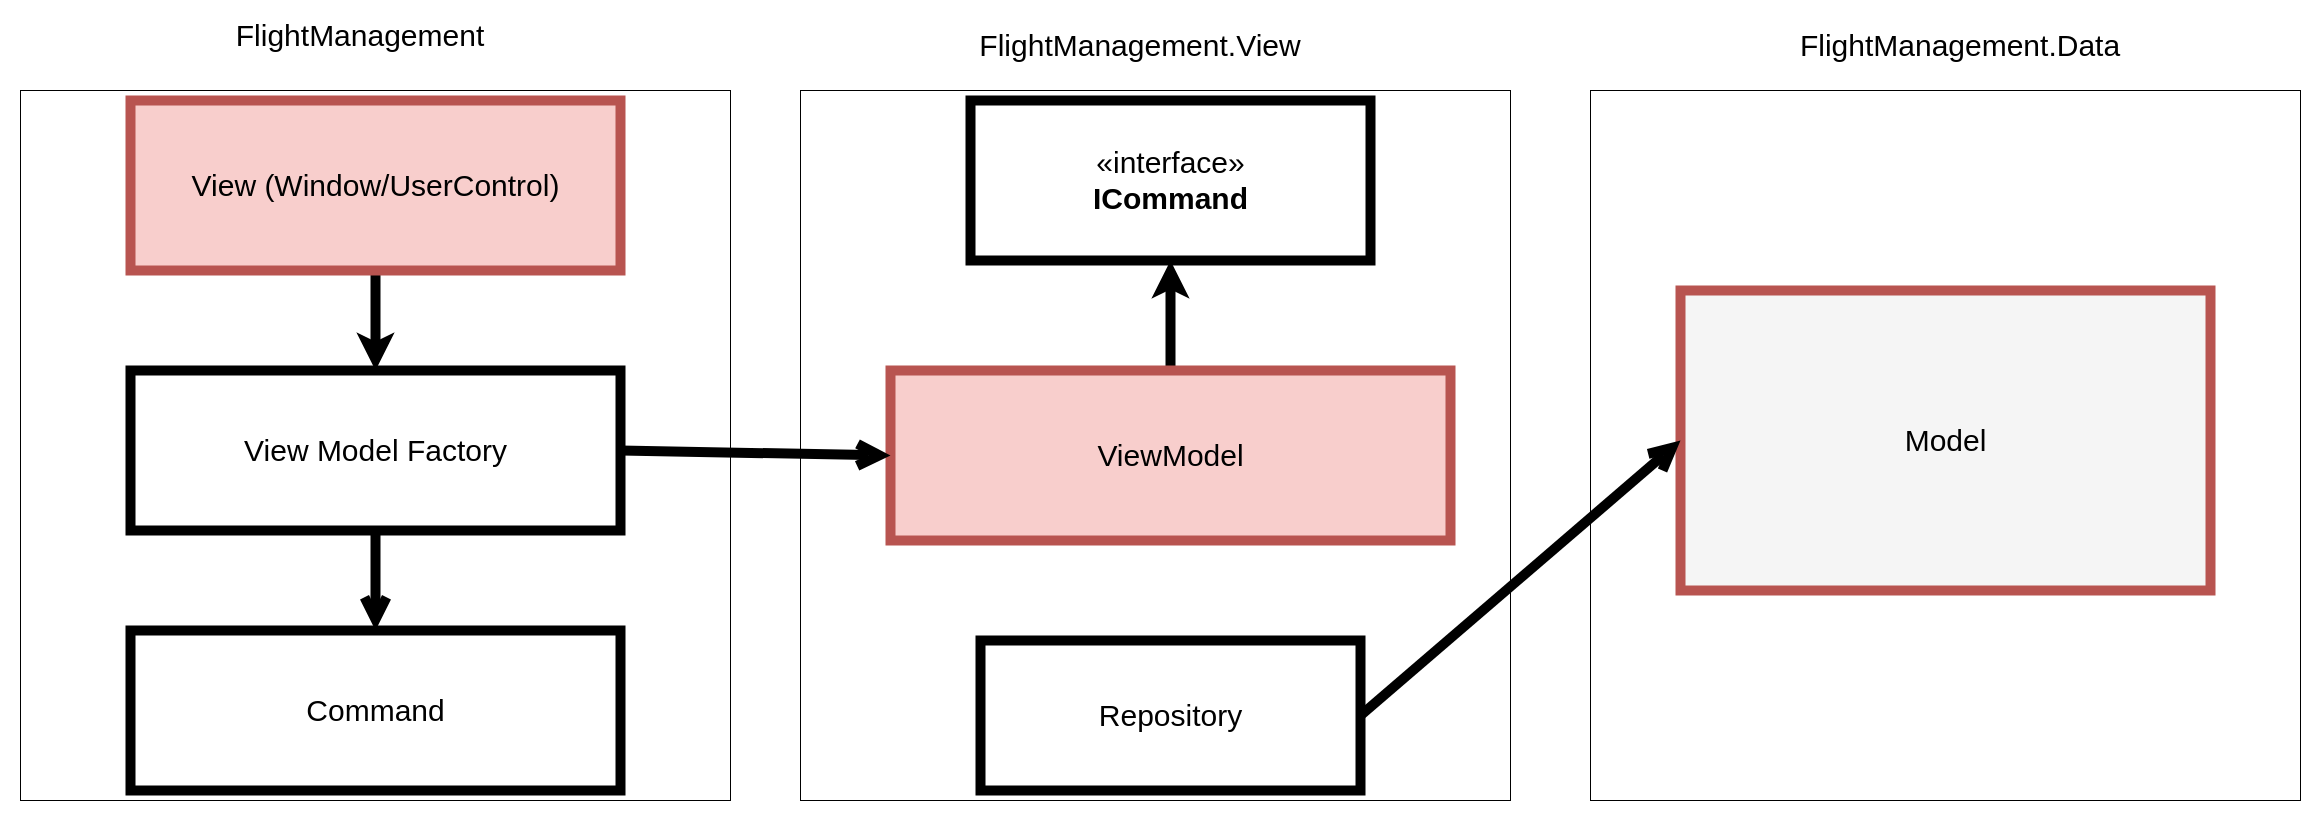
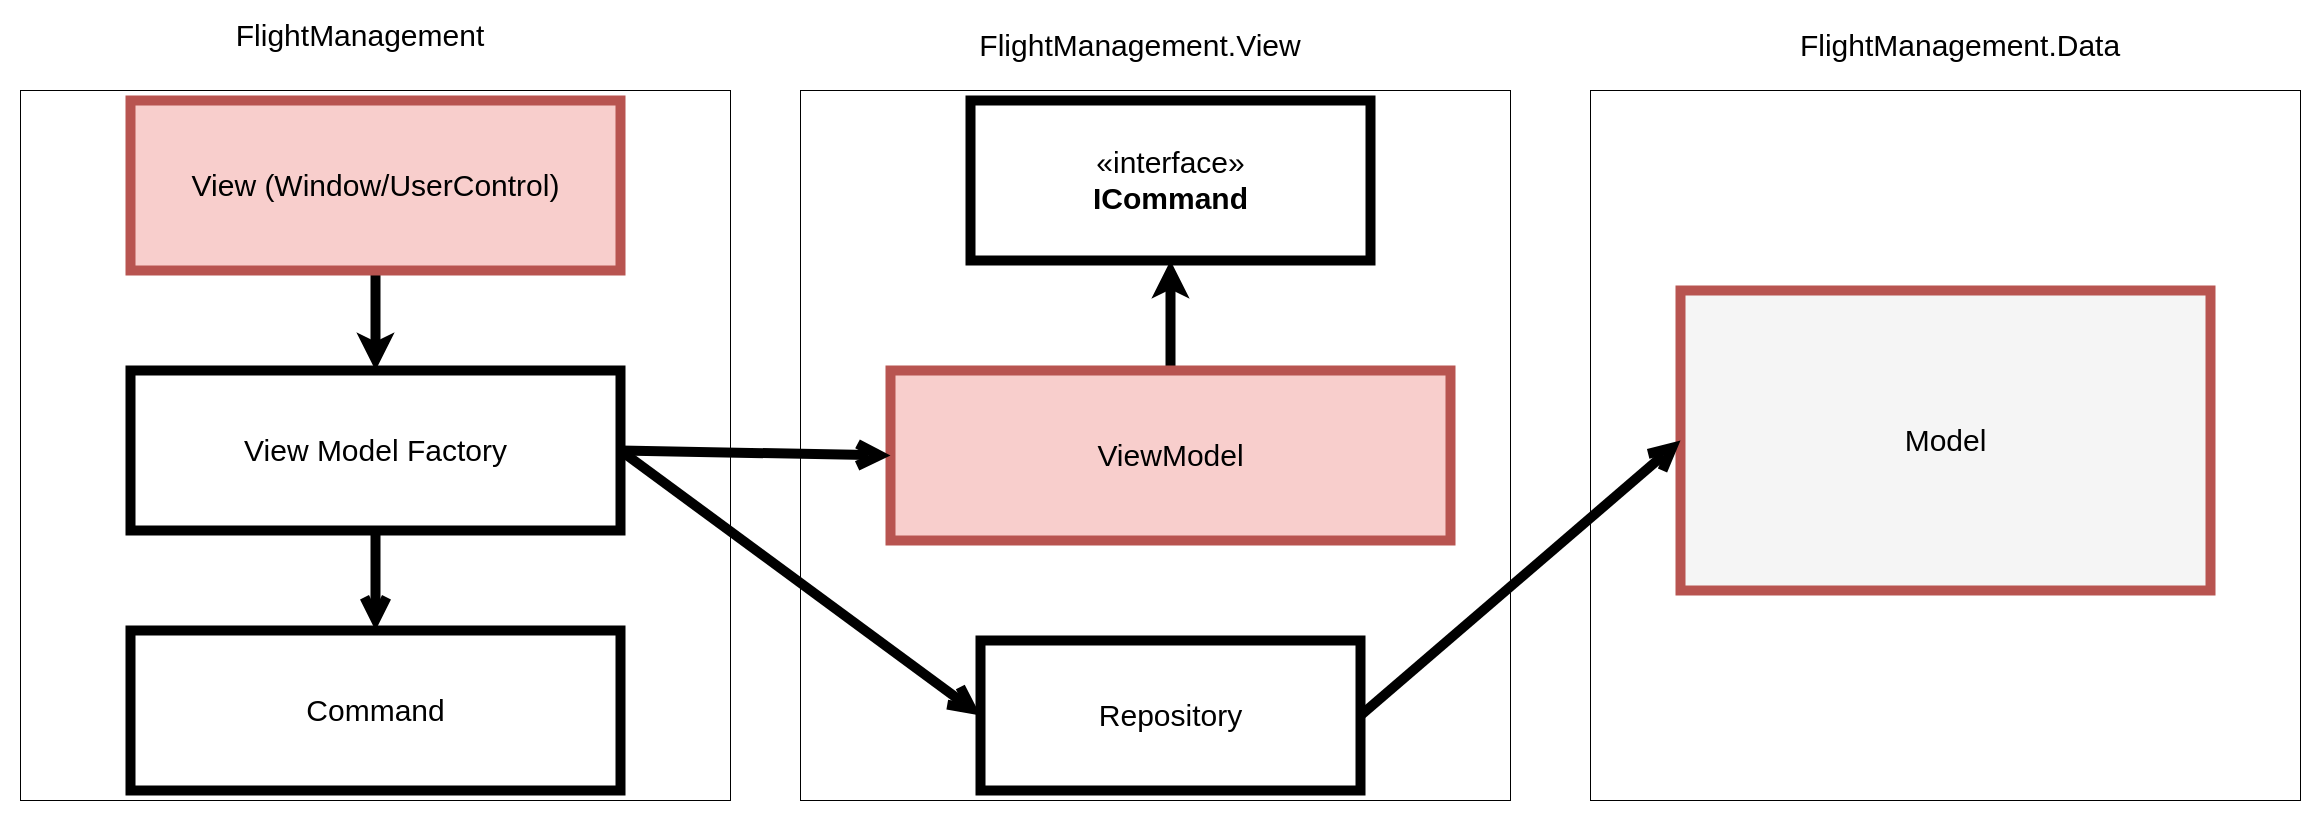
none -> (794, 578)
